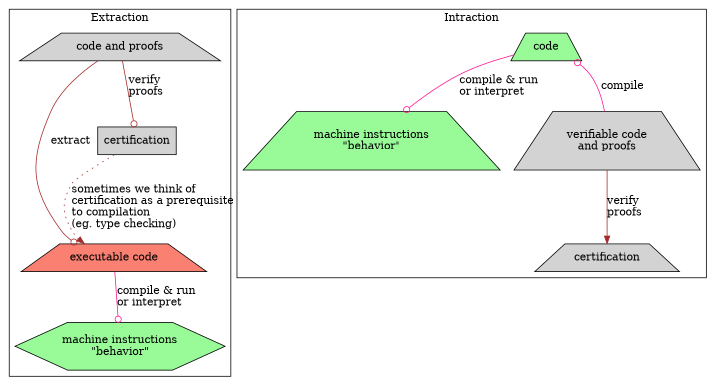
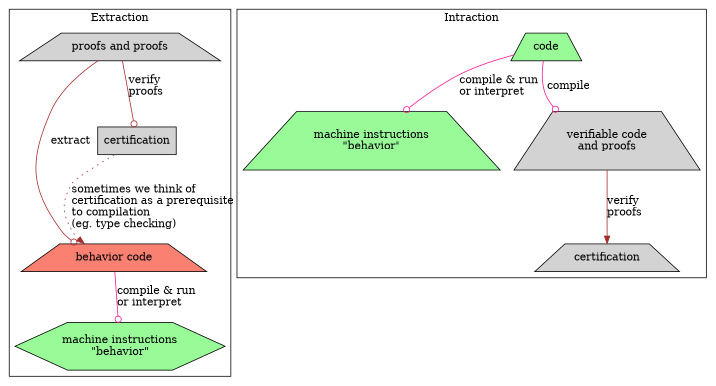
(120, 47) -> (120, 47)
(596, 85) -> (543, 85)
(114, 258) -> (114, 258)
